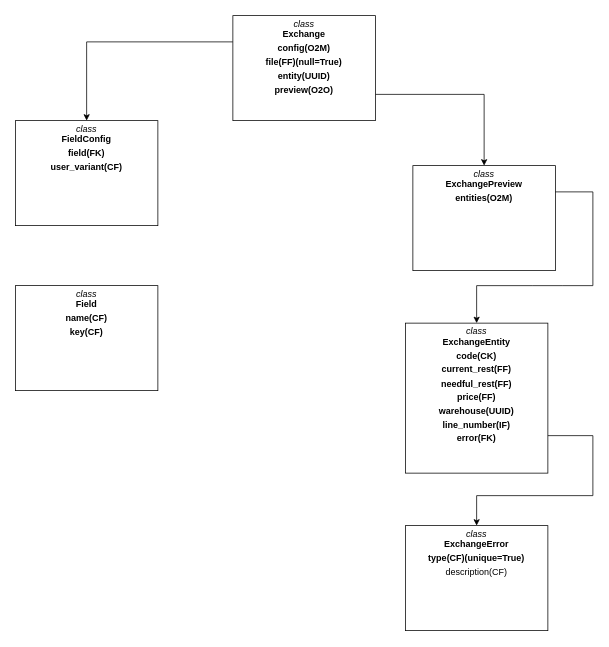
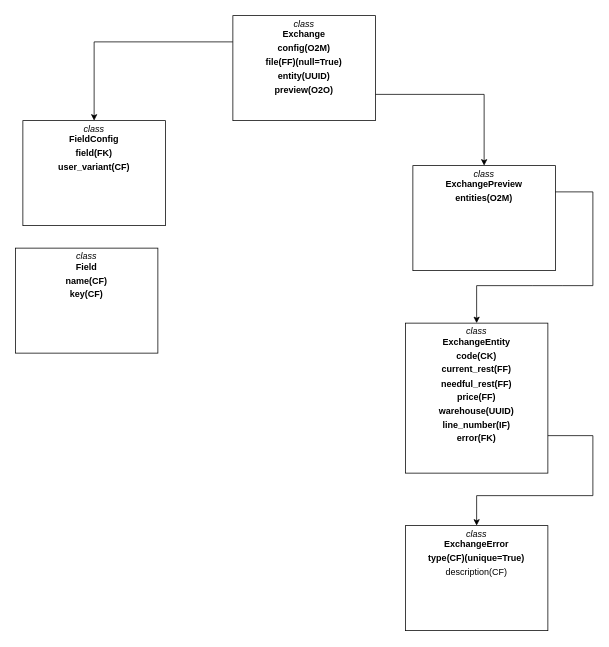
(87, 173) -> (94, 173)
(87, 338) -> (87, 300)
